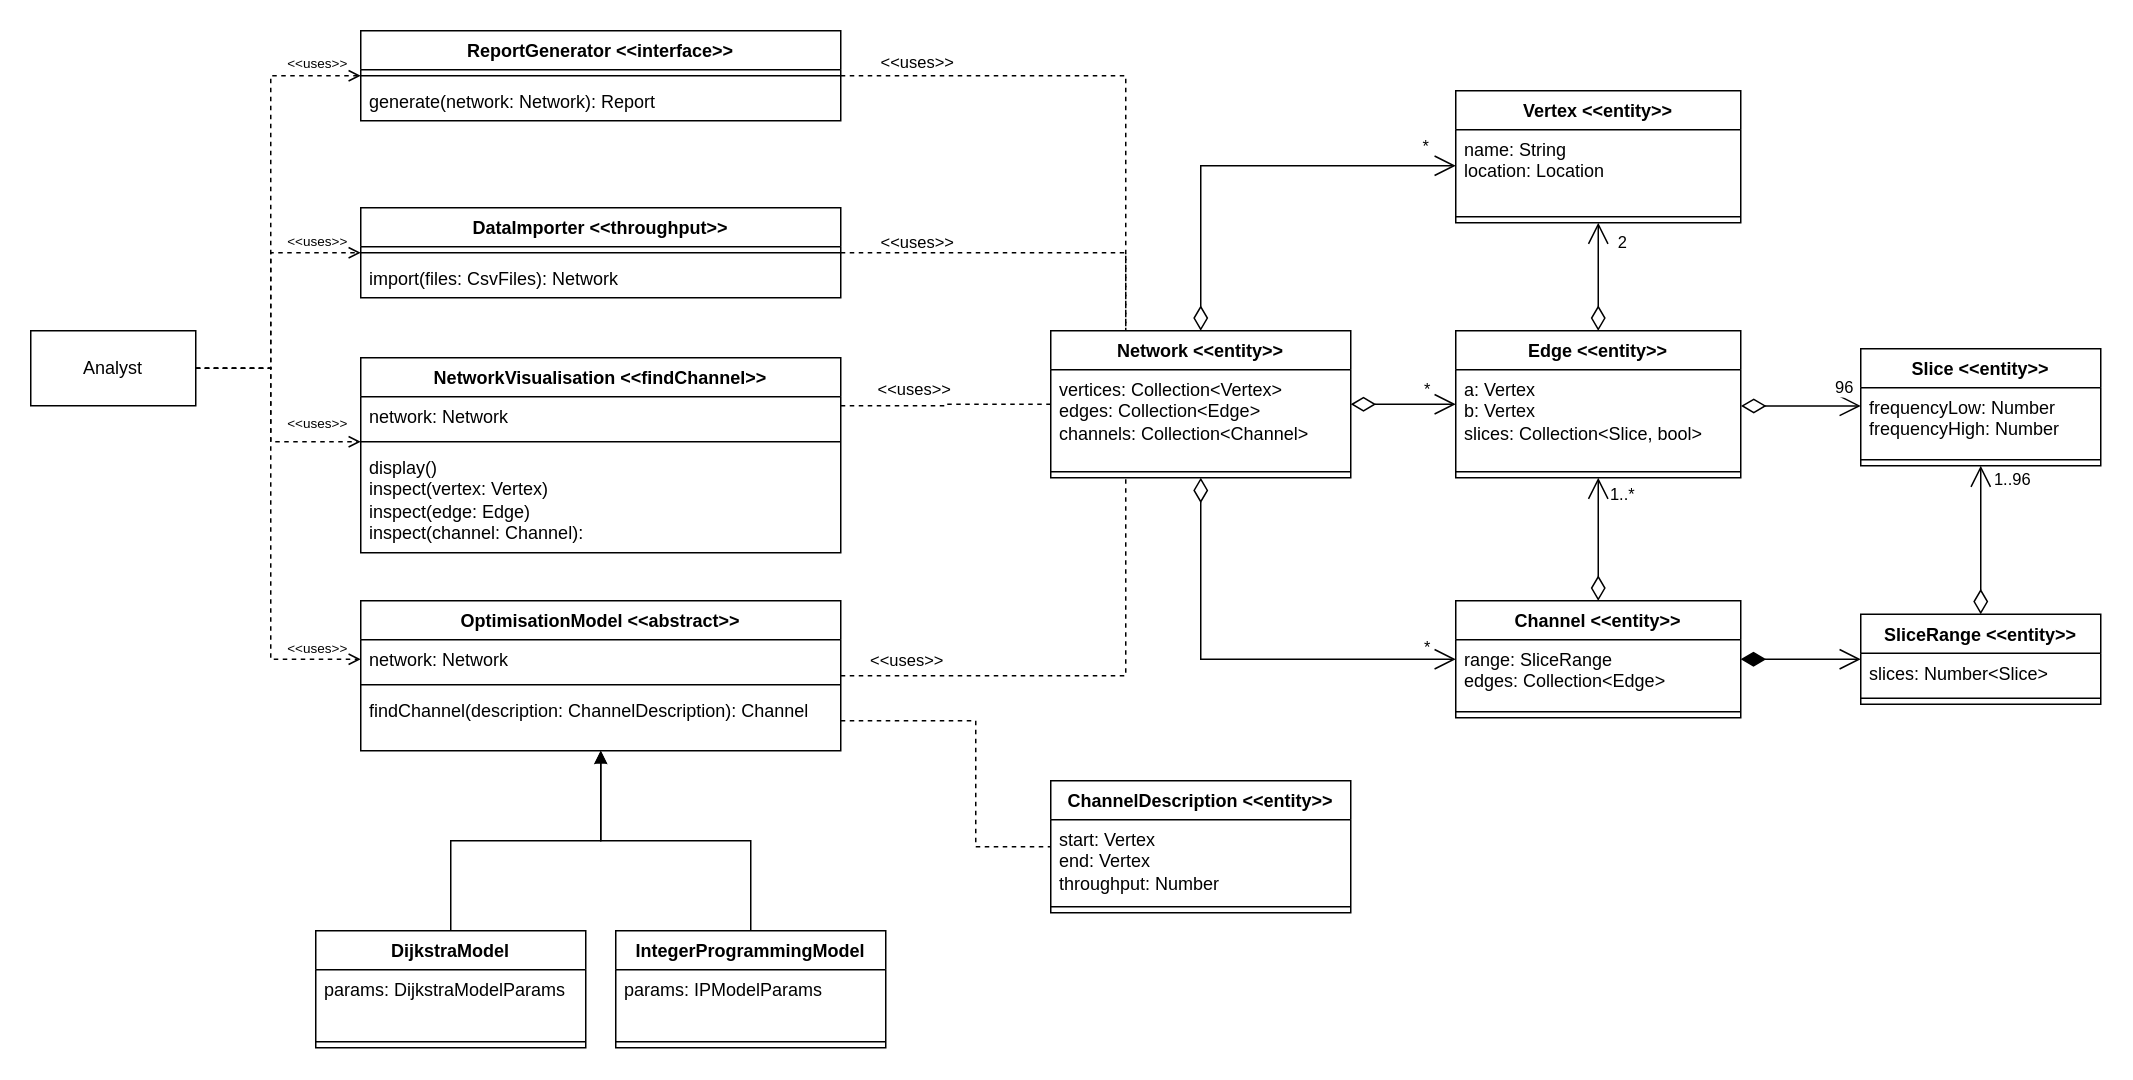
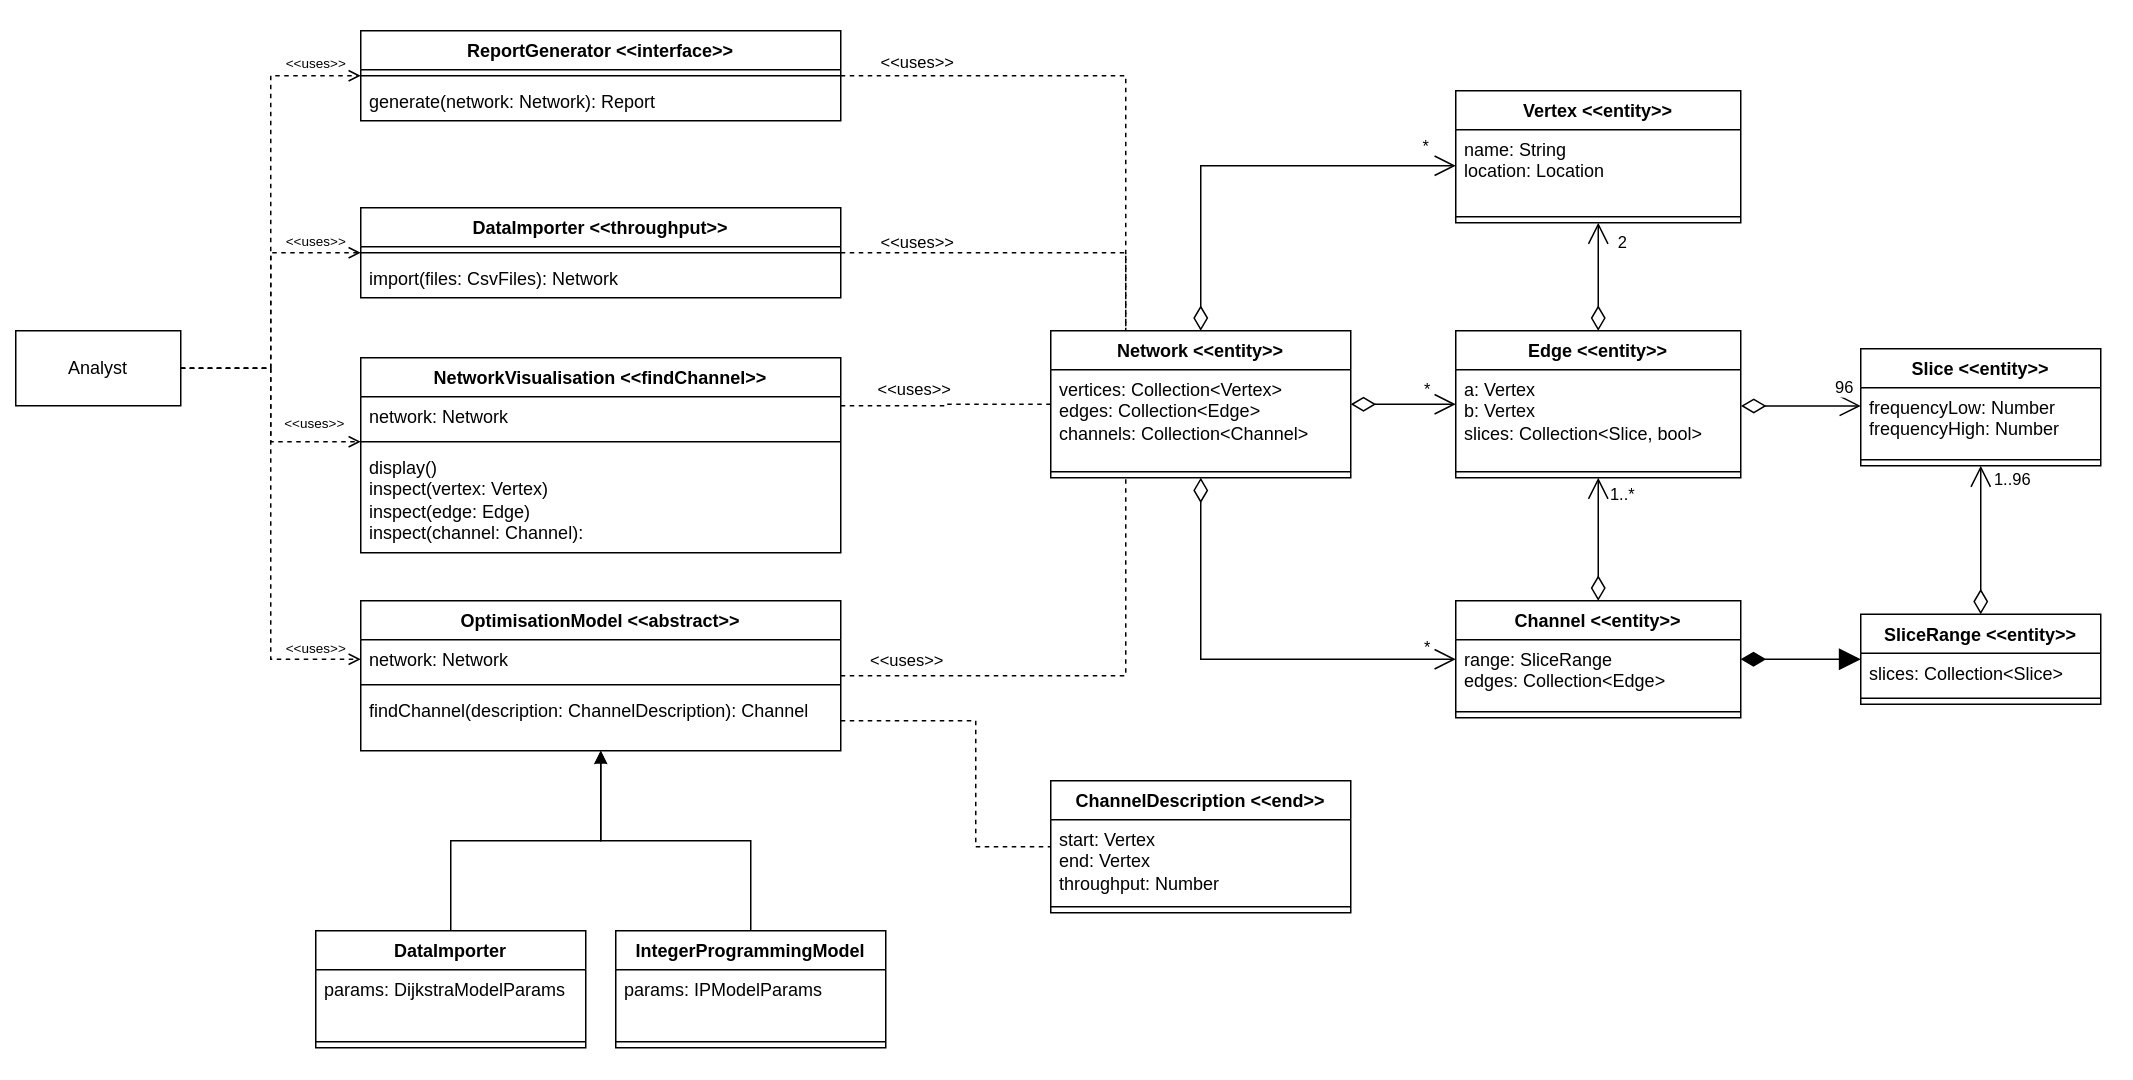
(113, 368) -> (98, 368)
(1846, 659) -> (1838, 659)
(1962, 675) -> (1975, 675)
(1201, 802) -> (1201, 802)
(451, 952) -> (451, 952)
